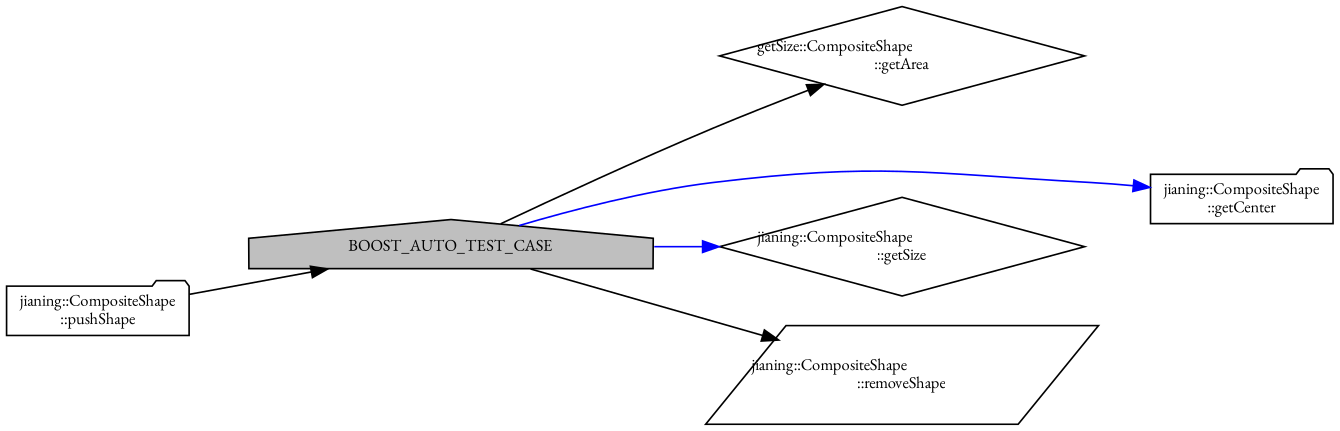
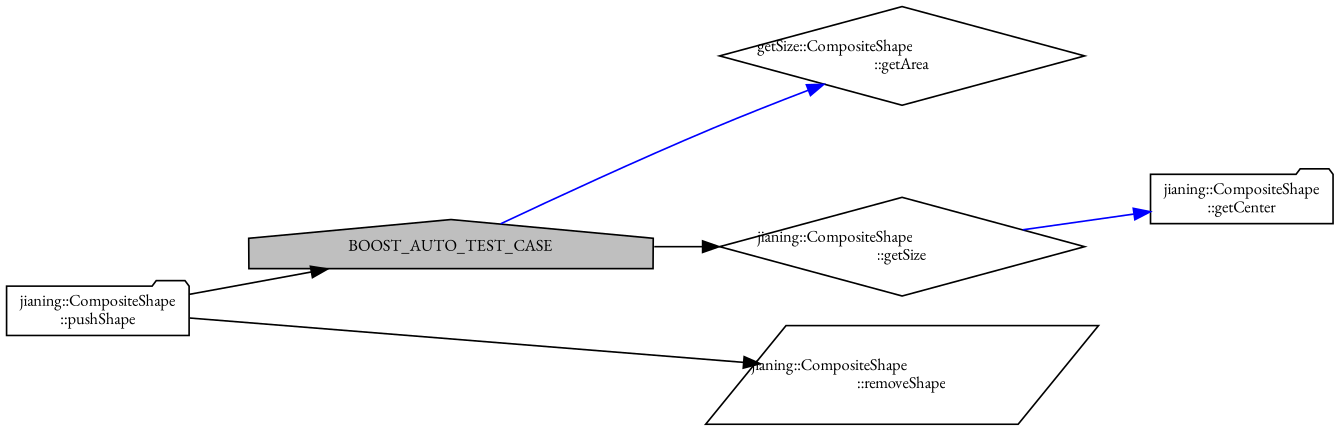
(653, 154) -> (653, 154)
(824, 173) -> (1078, 222)
(678, 247) -> (678, 247)
(647, 302) -> (467, 340)
